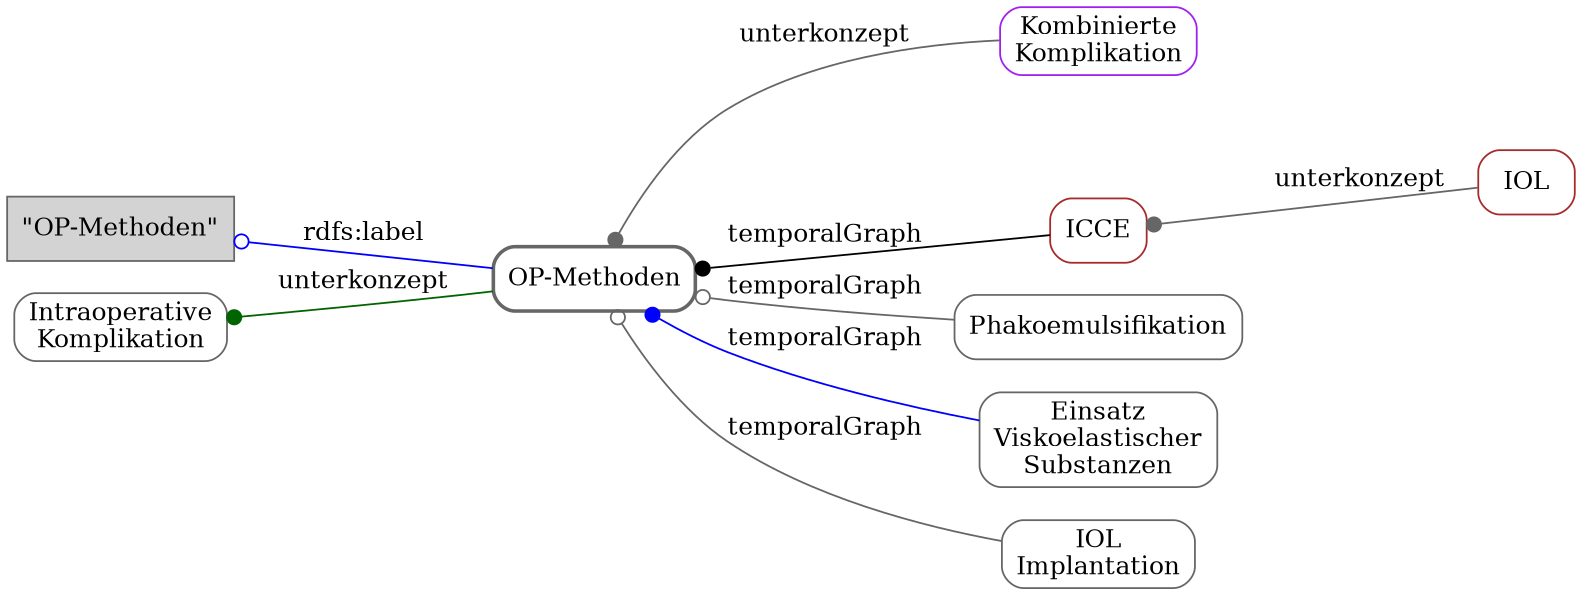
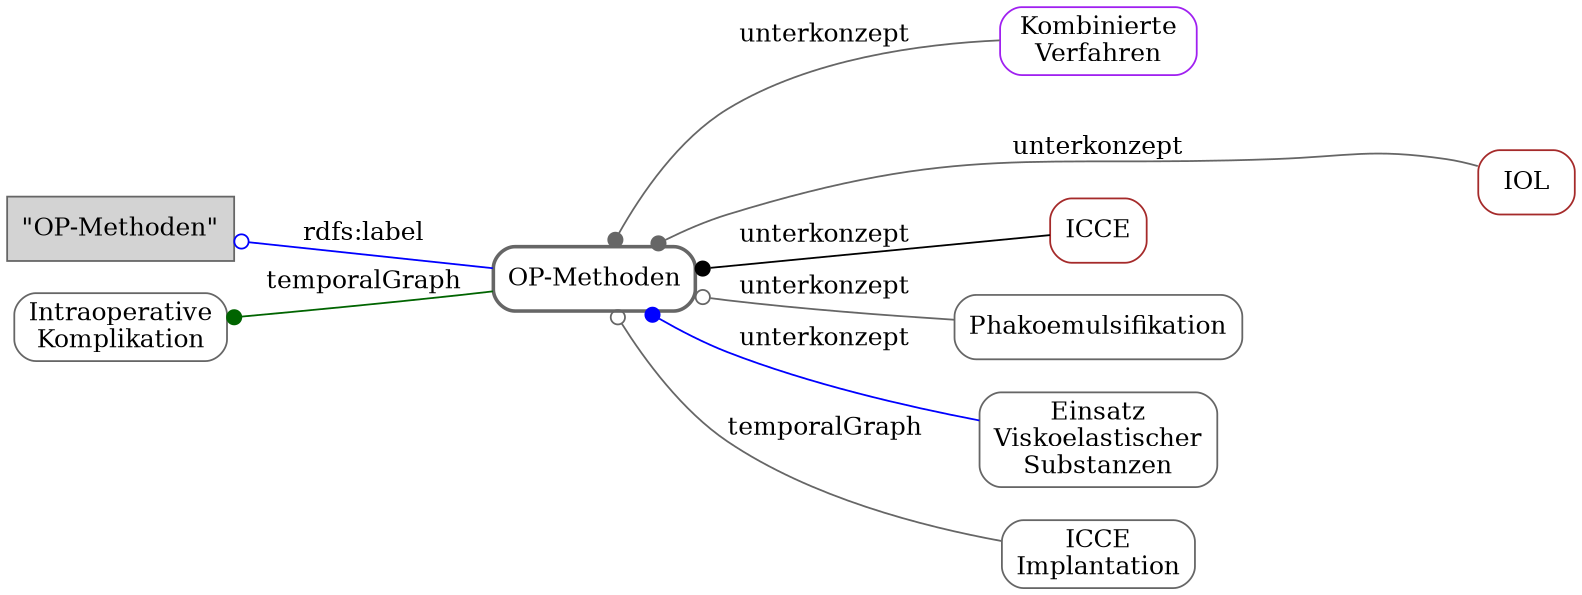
(1098, 41) -> (1098, 41)
(1320, 206) -> (1067, 162)
(825, 235) -> (825, 235)
(364, 282) -> (364, 282)
(825, 287) -> (825, 287)
(825, 339) -> (825, 339)
(1098, 554) -> (1098, 554)
